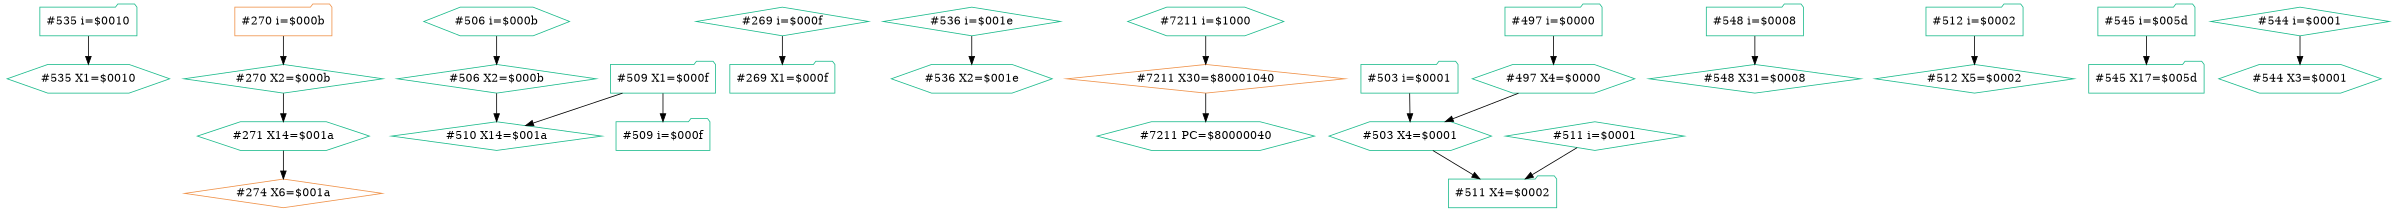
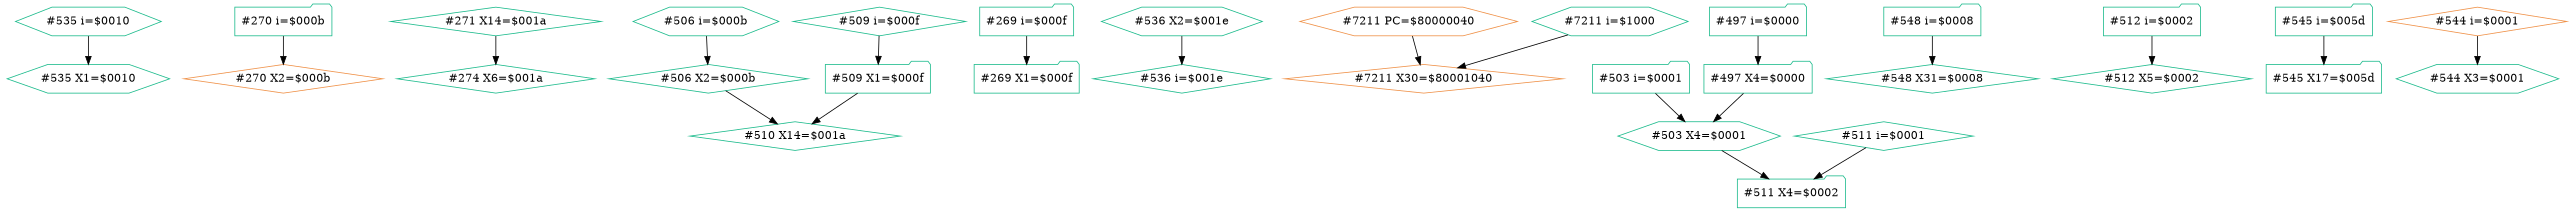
(88, 21) -> (88, 21)
(283, 21) -> (283, 21)
(782, 21) -> (1027, 21)
(2300, 21) -> (2478, 21)
(972, 46) -> (1182, 46)
(283, 79) -> (283, 79)
(1554, 79) -> (1758, 79)
(283, 104) -> none
(663, 104) -> (879, 46)
(1206, 104) -> (1415, 47)
(283, 136) -> (496, 21)
(663, 136) -> (879, 21)
(1206, 136) -> (1409, 21)
(283, 193) -> (496, 79)
